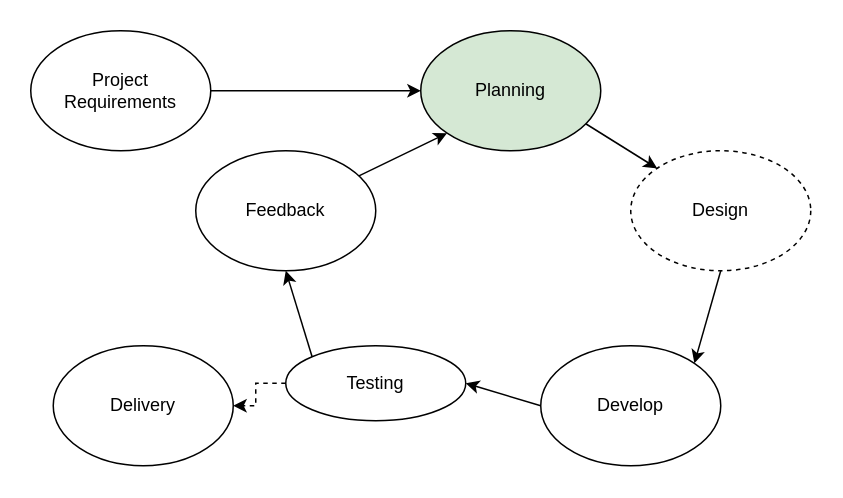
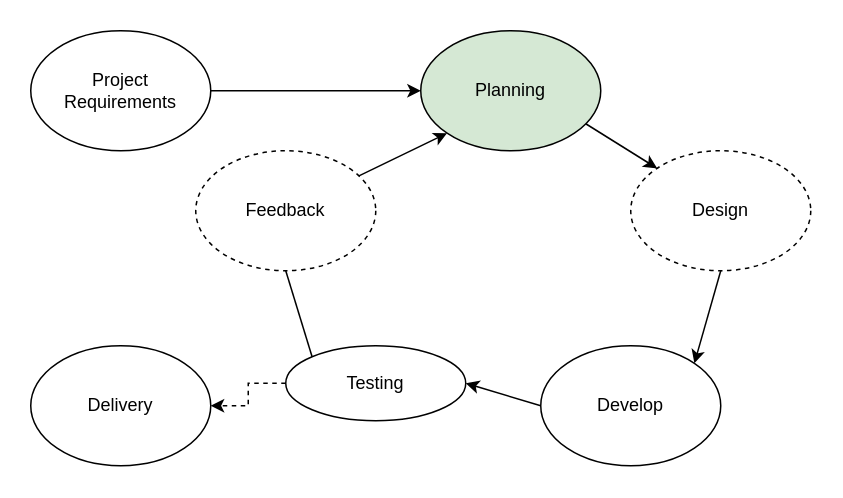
(286, 211) -> (286, 211)
(289, 282) -> (288, 277)
(143, 406) -> (121, 406)
